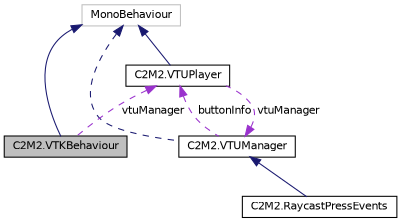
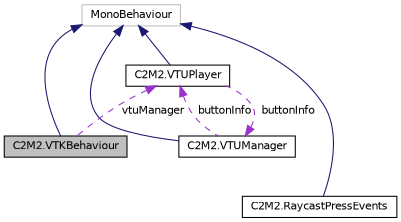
(95, 110) -> (95, 110)
(287, 111) -> (287, 111)
(283, 180) -> (303, 81)
